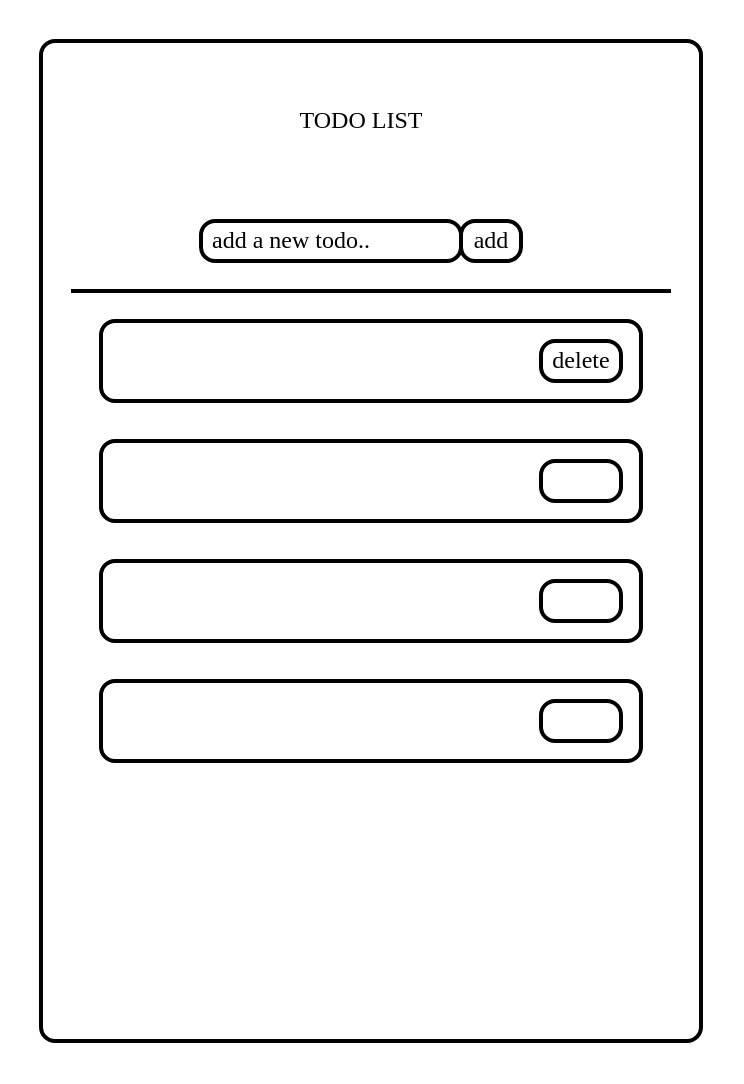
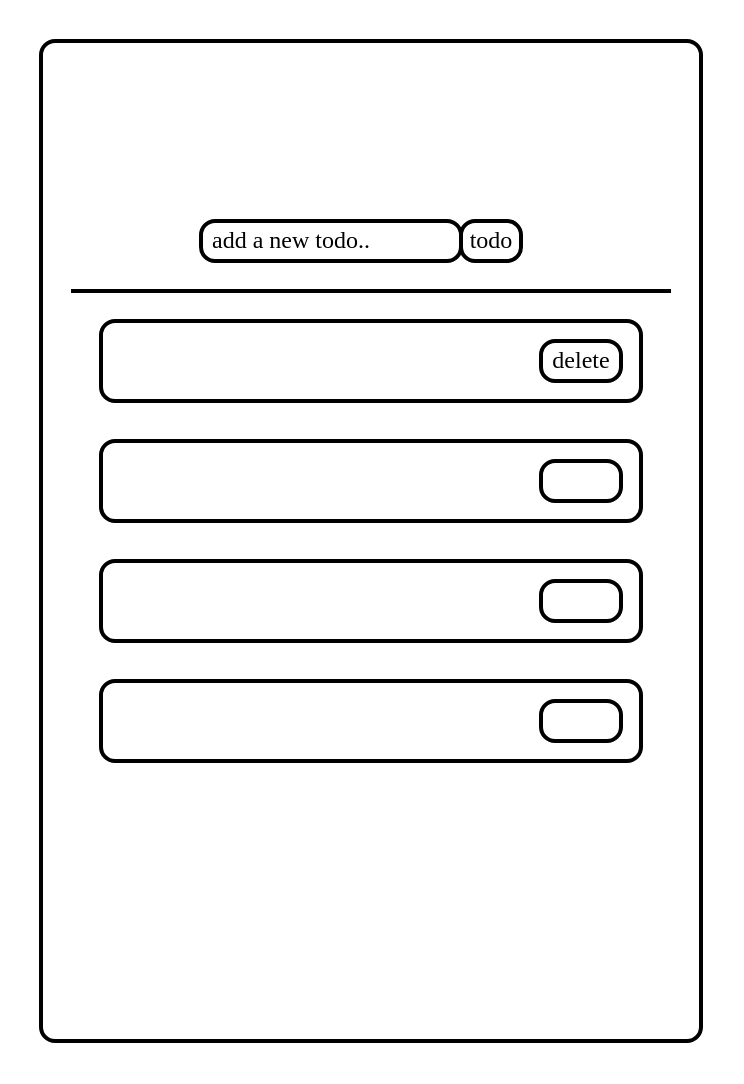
(361, 121) -> none
(492, 241) -> (492, 241)
